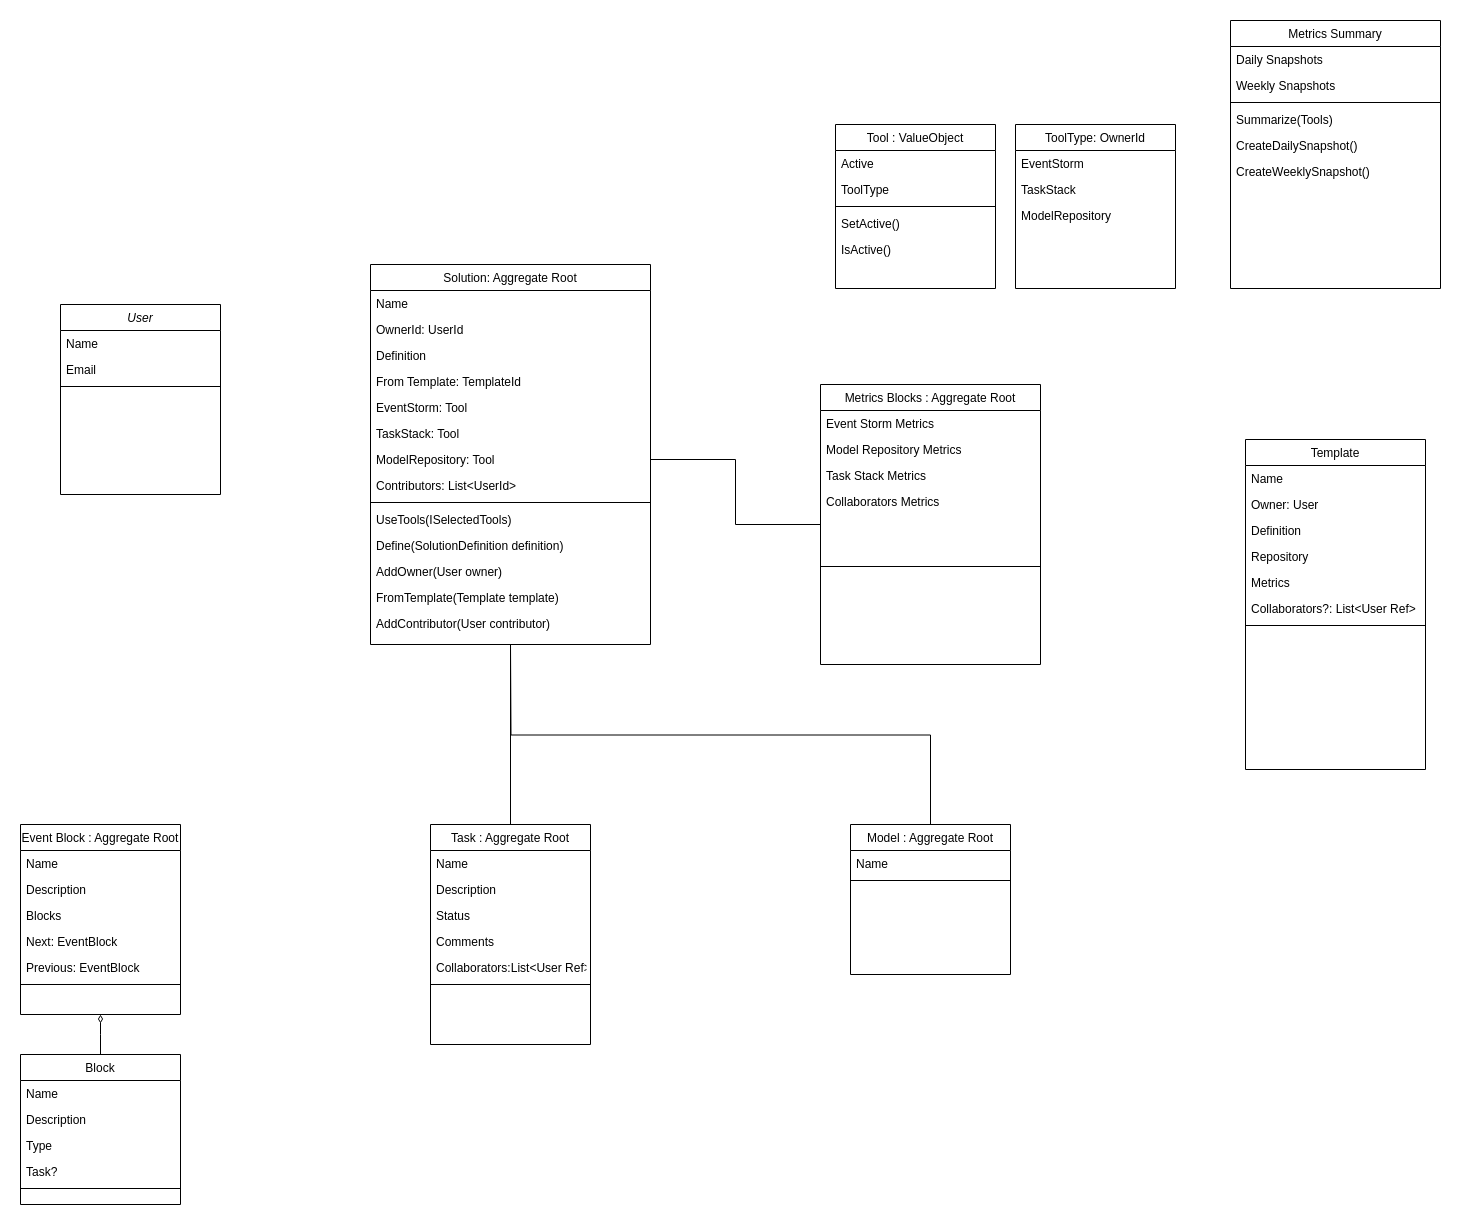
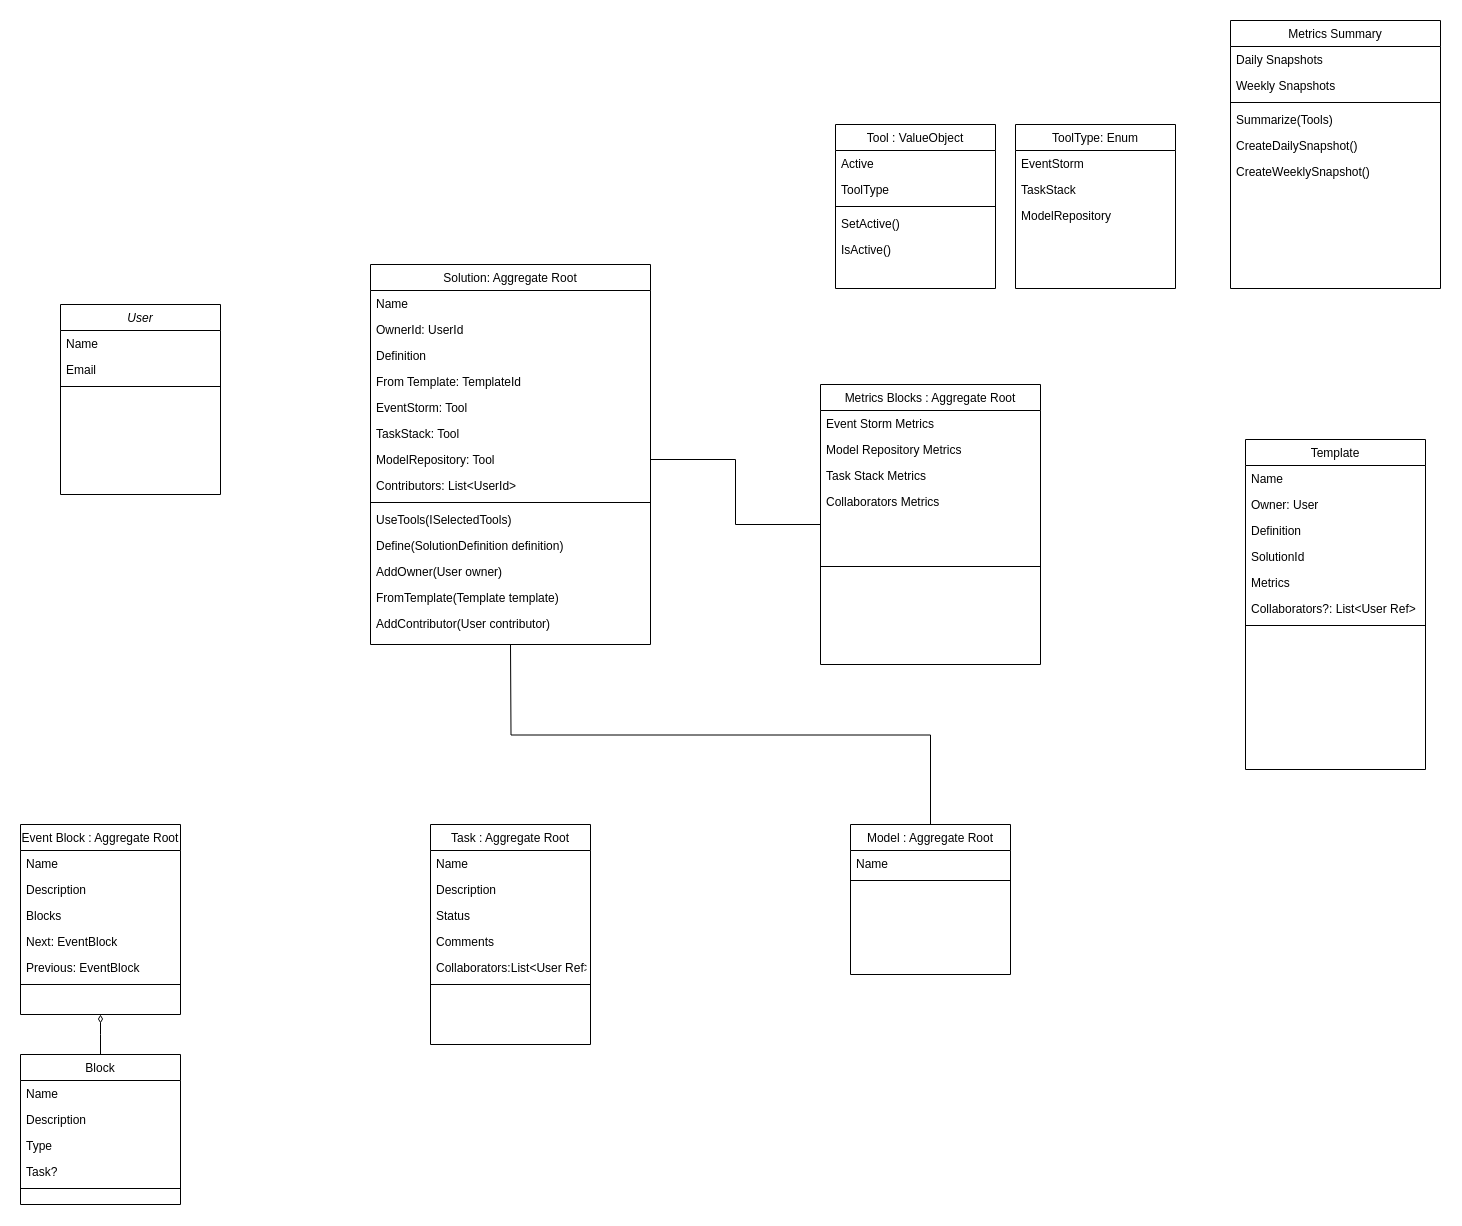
(1095, 138) -> (1095, 138)
(1283, 557) -> (1281, 557)
(511, 781) -> none
